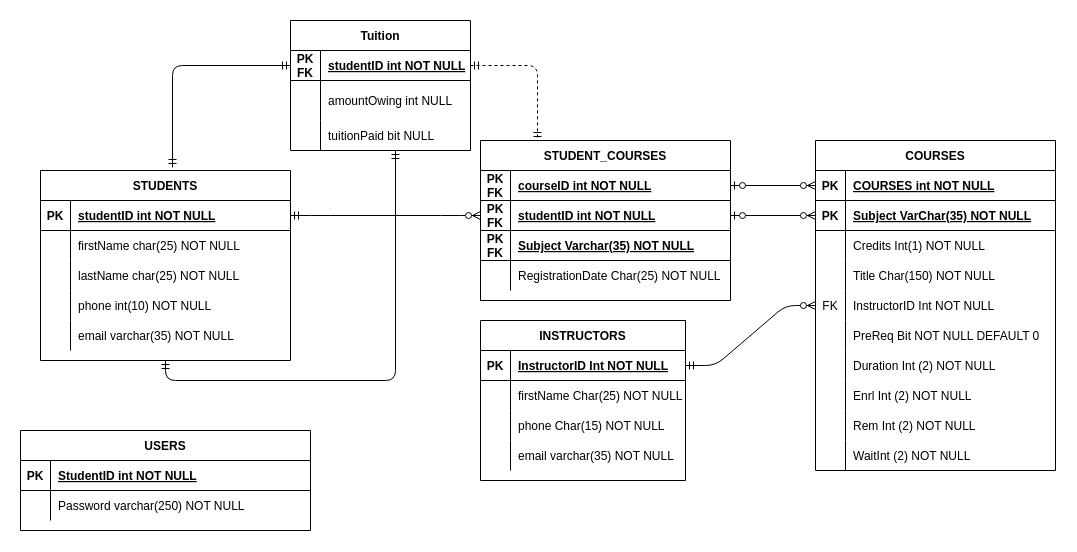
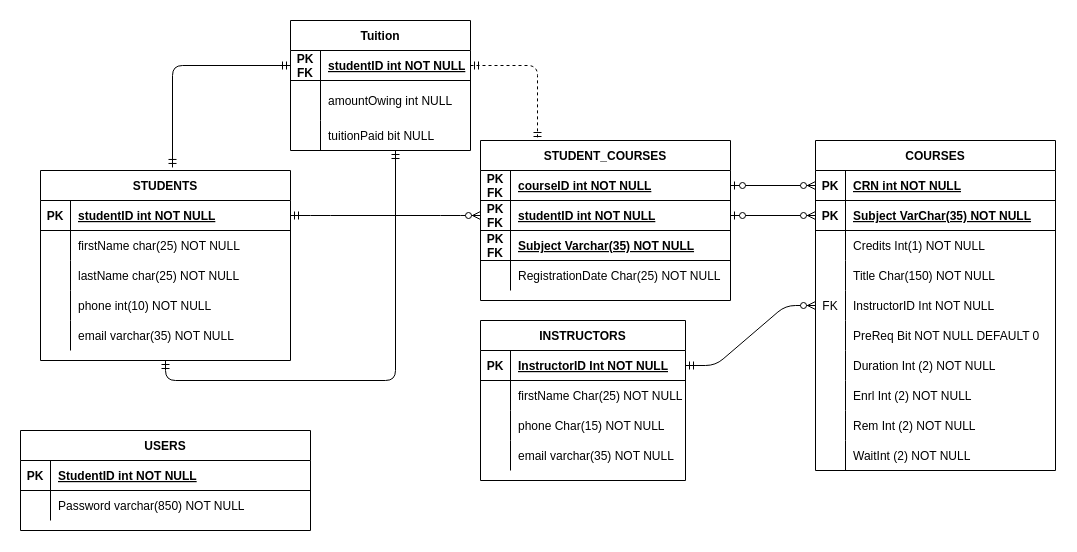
(914, 186) -> (901, 186)
(154, 506) -> (154, 506)
